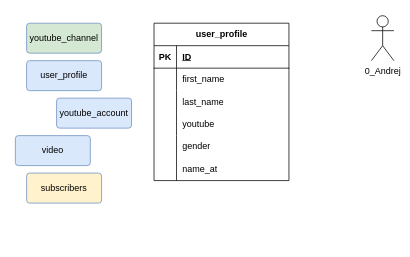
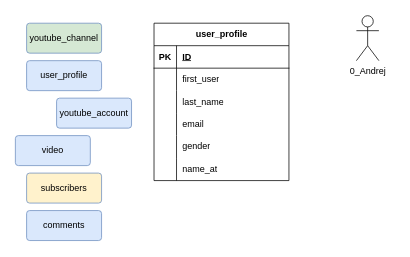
(383, 38) -> (368, 38)
(207, 79) -> (207, 79)
(200, 124) -> (193, 124)
none -> (64, 225)
